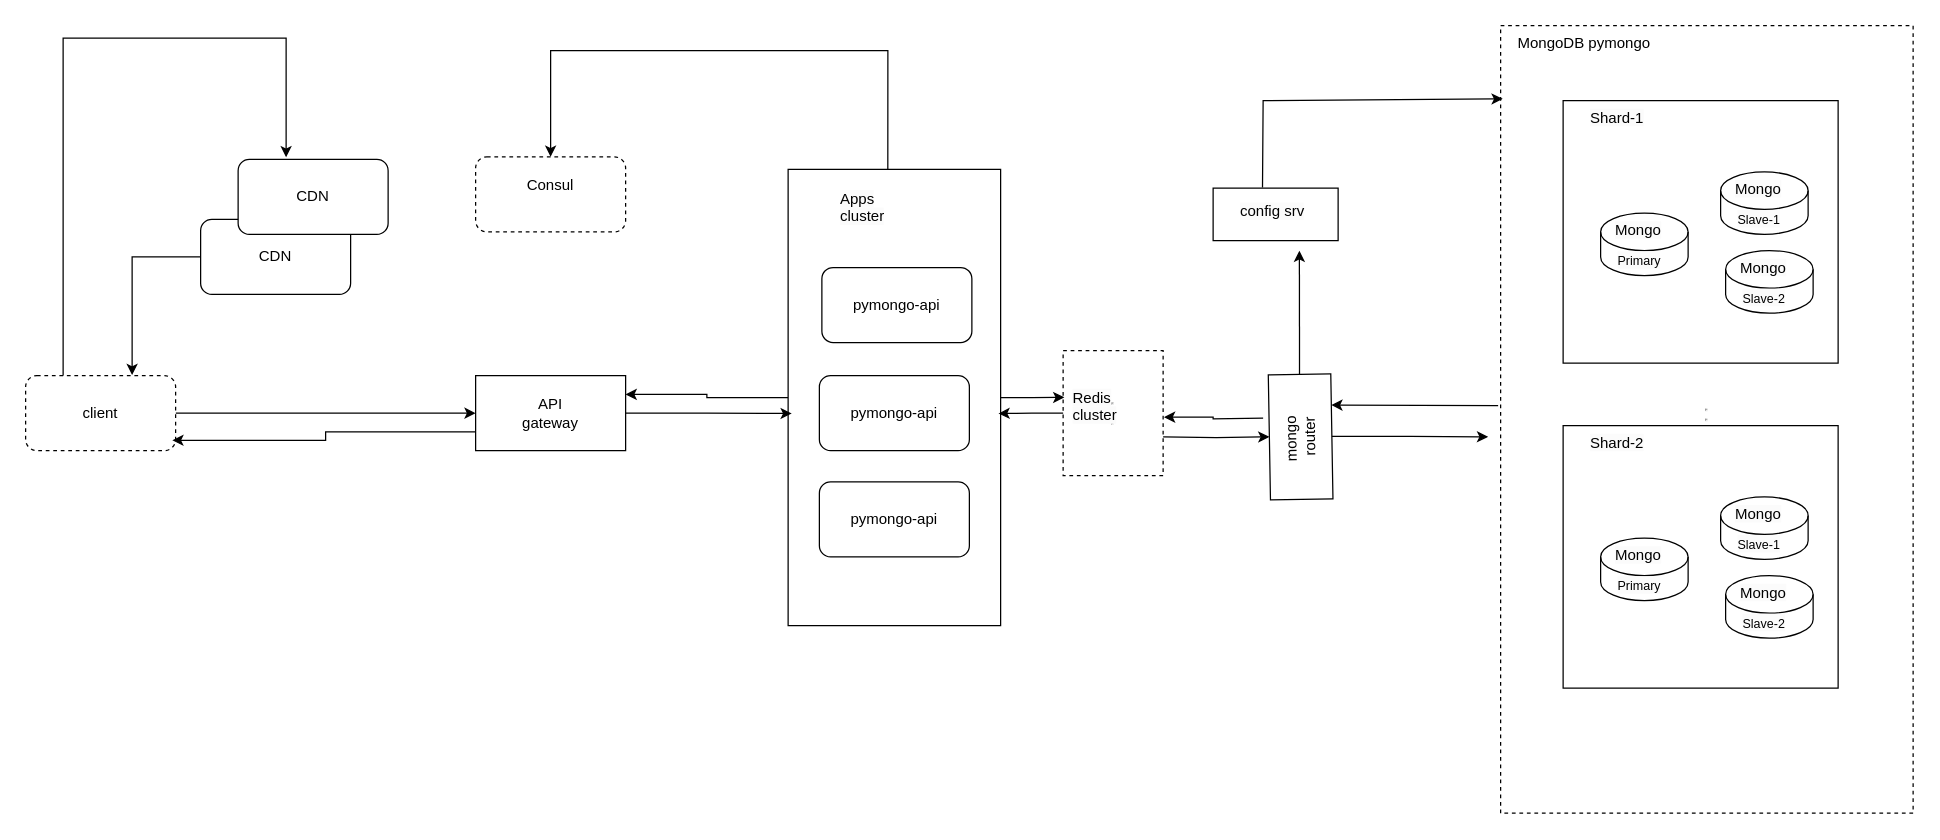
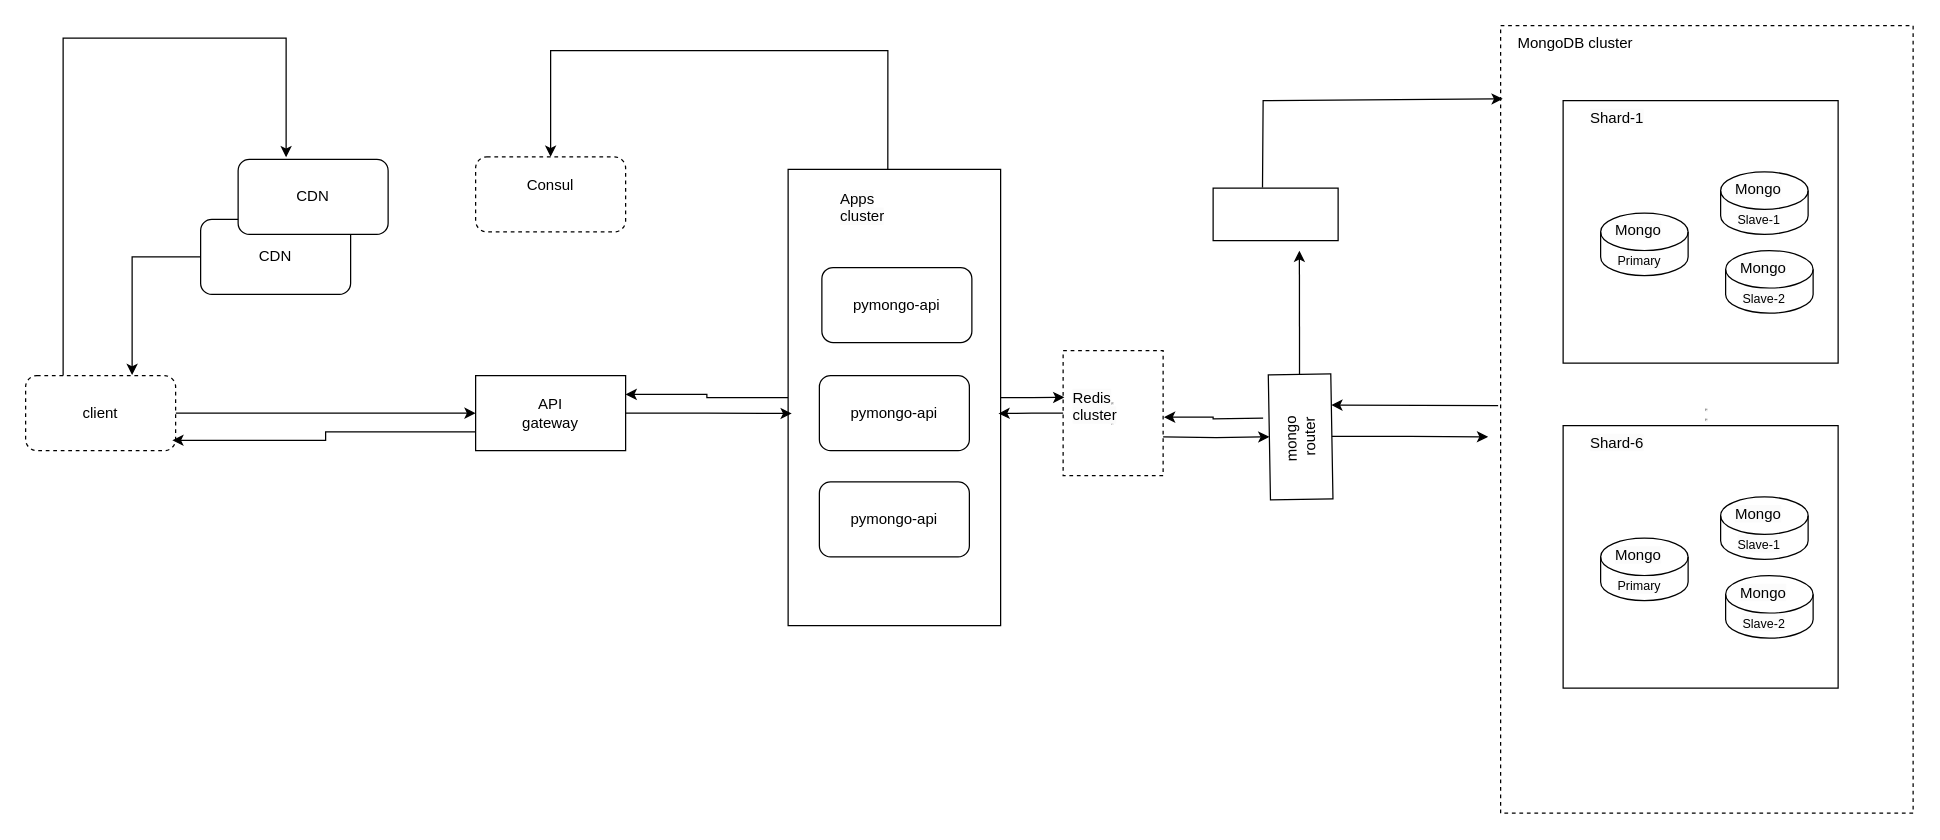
(1579, 43) -> (1577, 43)
(1288, 207) -> none
(1620, 443) -> (1620, 443)
